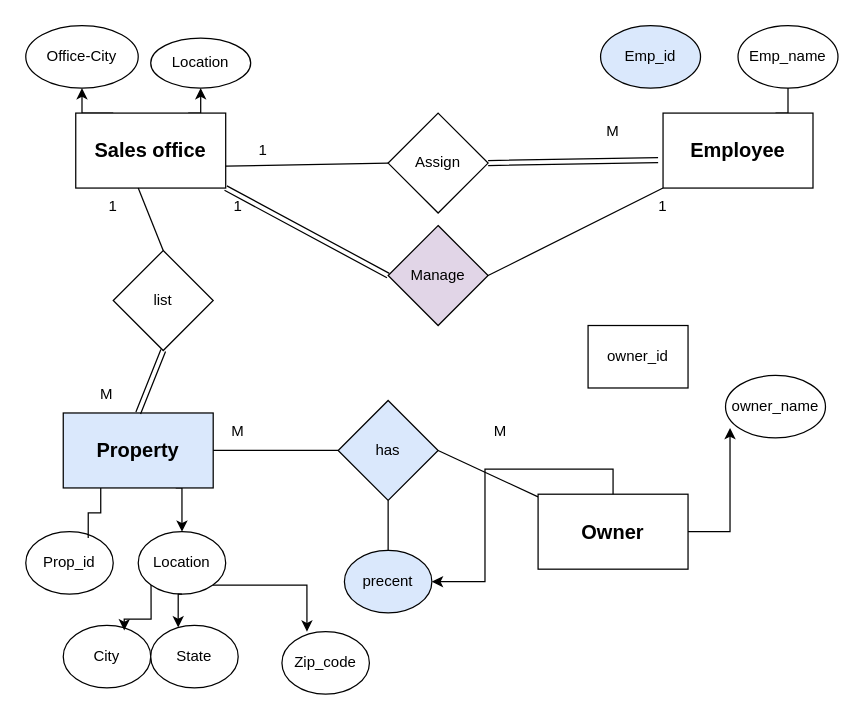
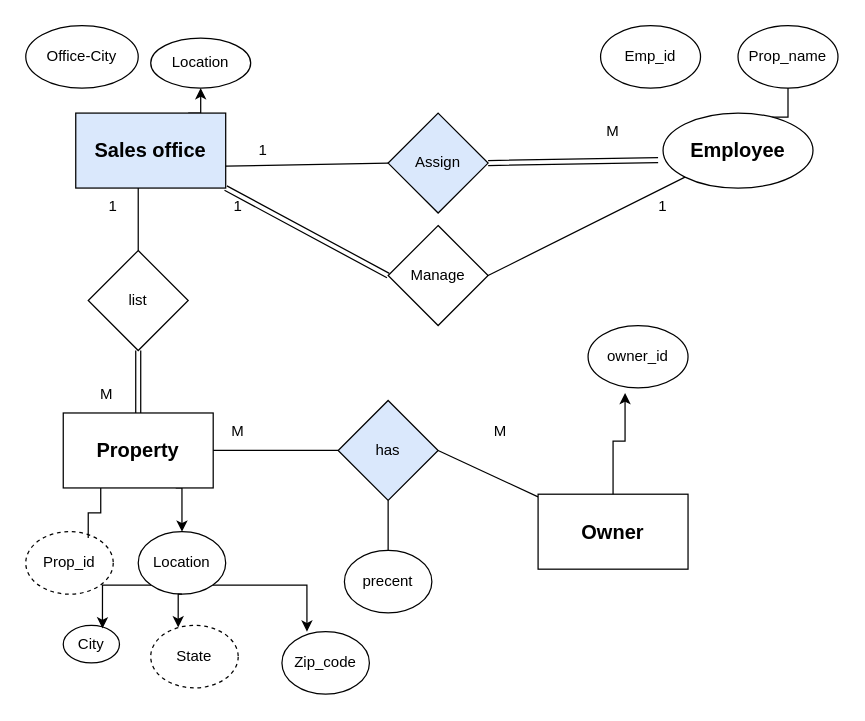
(651, 57) -> (651, 57)
(788, 57) -> (788, 57)
(82, 106) -> none
(151, 151) -> (151, 151)
(738, 151) -> (738, 151)
(438, 163) -> (438, 163)
(438, 276) -> (438, 276)
(163, 301) -> (138, 301)
(638, 357) -> (638, 357)
(776, 407) -> none
(138, 451) -> (138, 451)
(485, 482) -> (624, 441)
(730, 506) -> none
(69, 563) -> (69, 563)
(388, 582) -> (388, 582)
(107, 657) -> (91, 644)
(194, 657) -> (194, 657)
